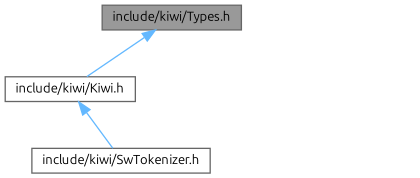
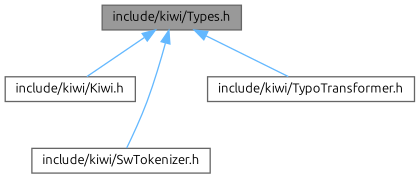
none -> (311, 89)
(100, 130) -> (149, 97)
